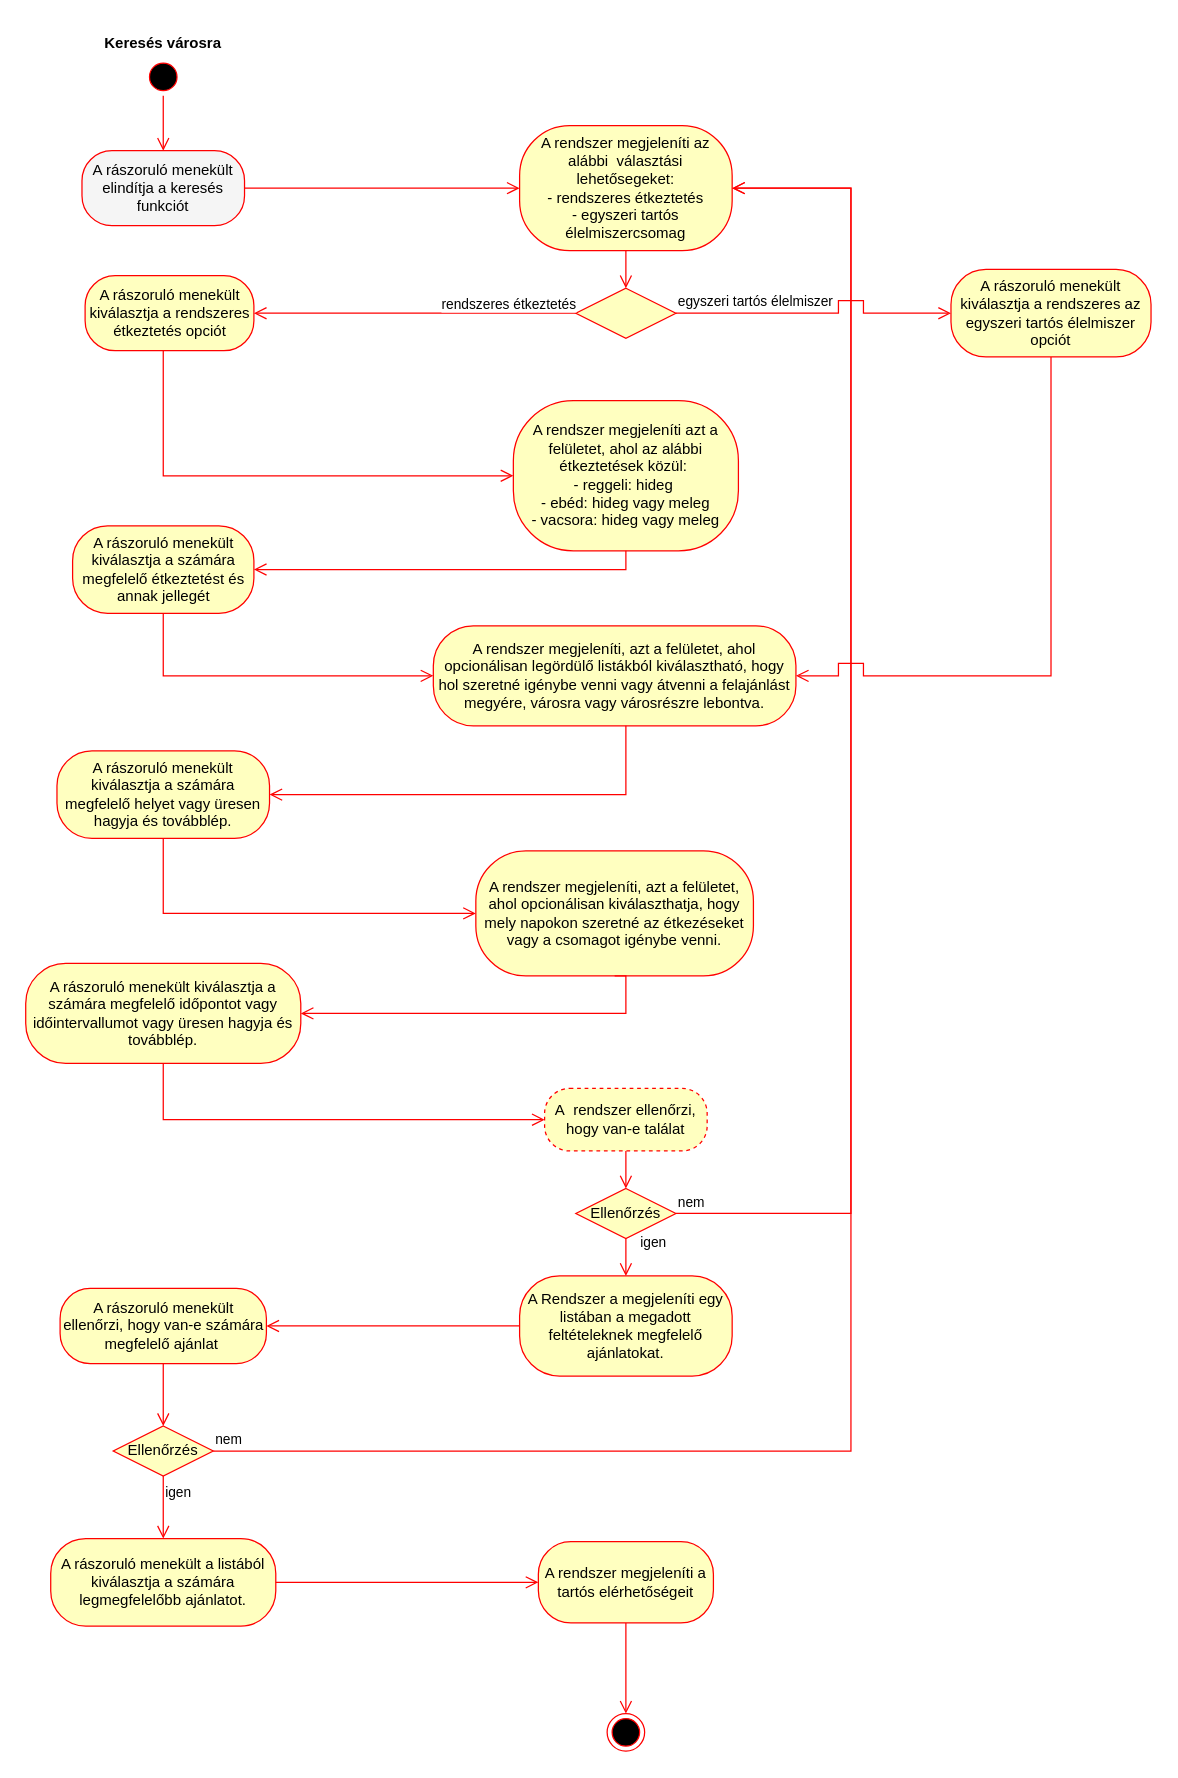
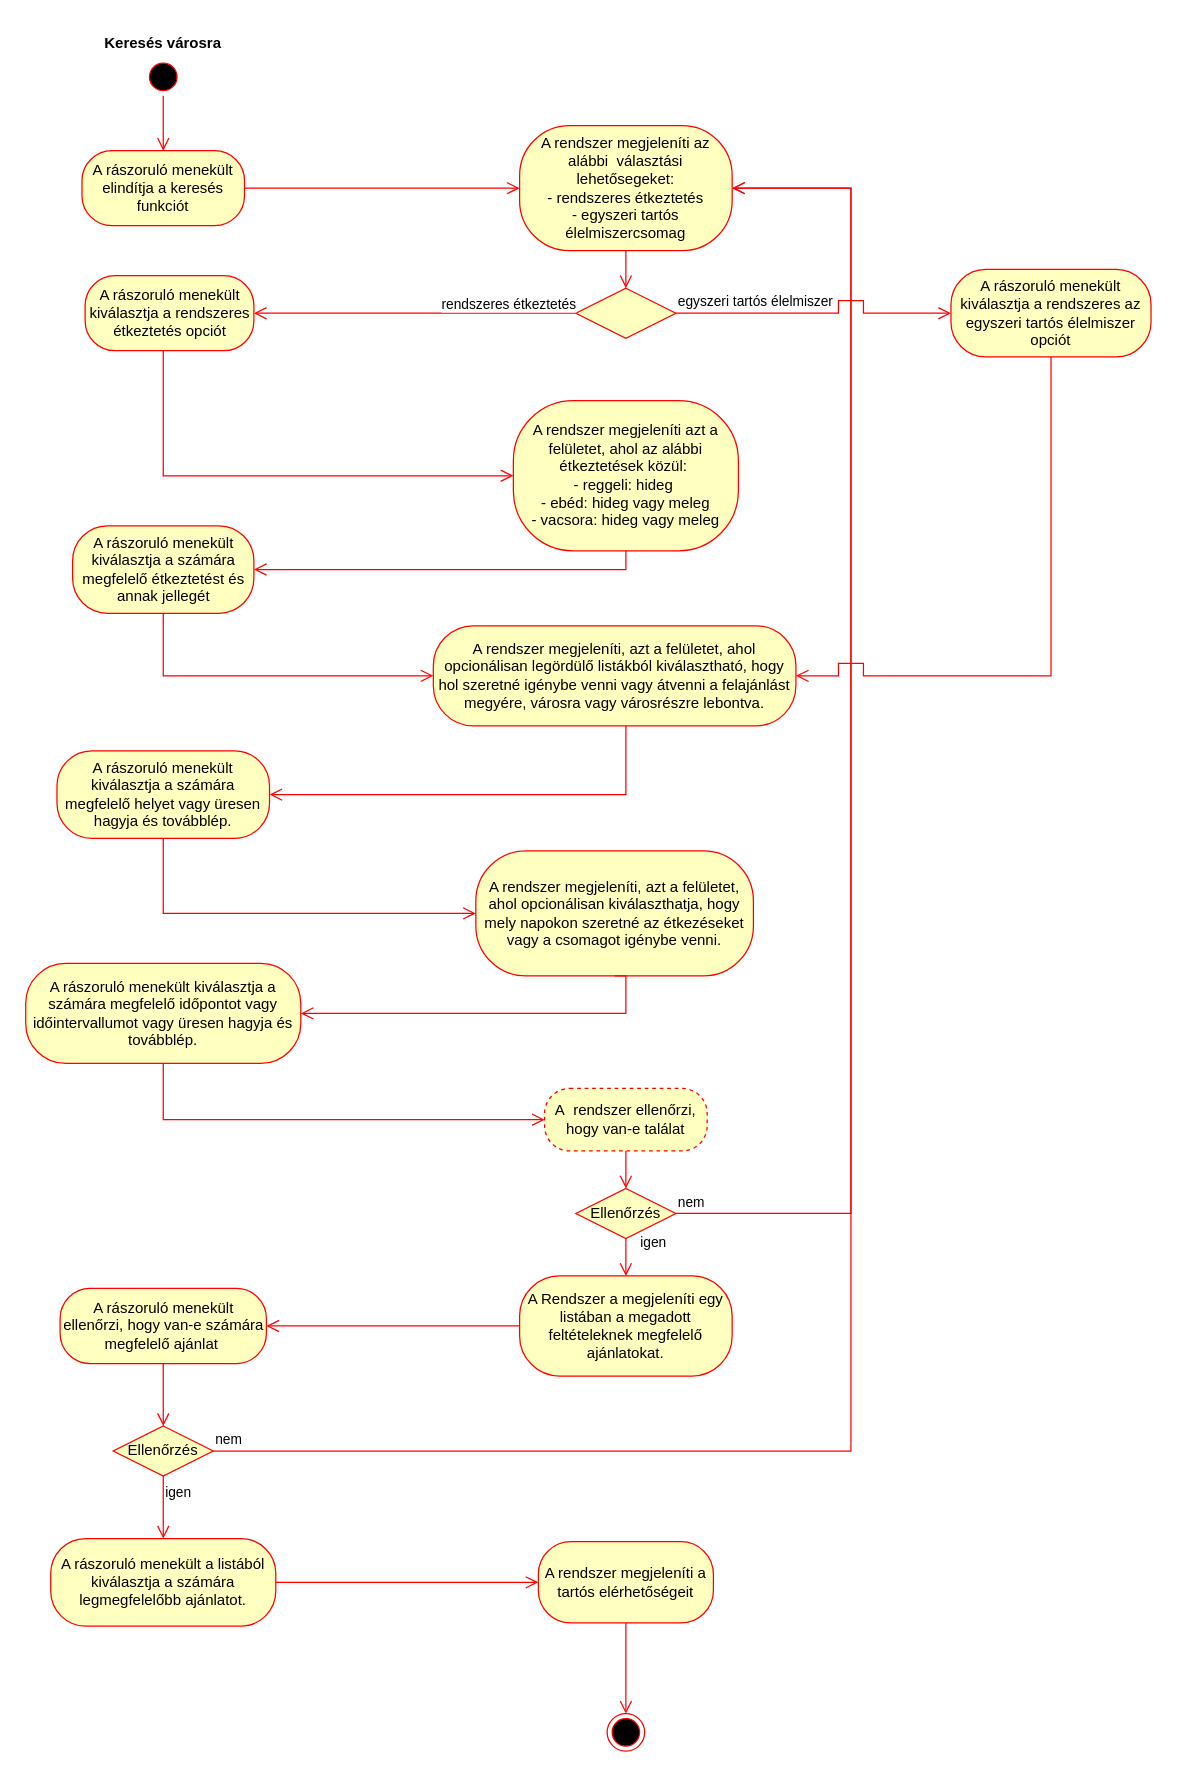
(163, 188) -> (163, 188)
